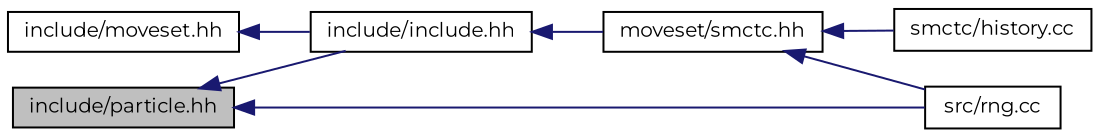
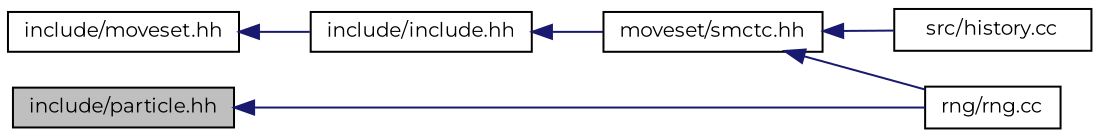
(993, 30) -> (993, 30)
(282, 67) -> none
(993, 108) -> (993, 108)
